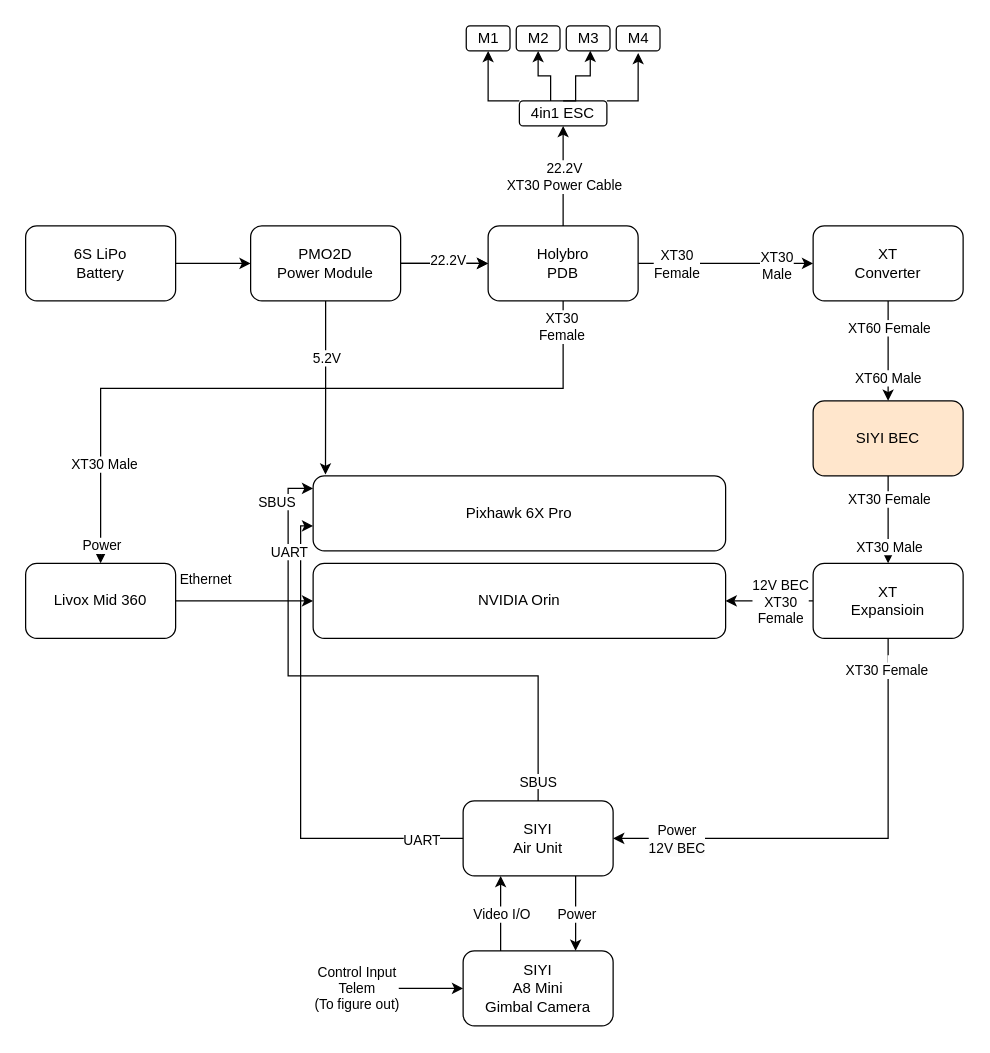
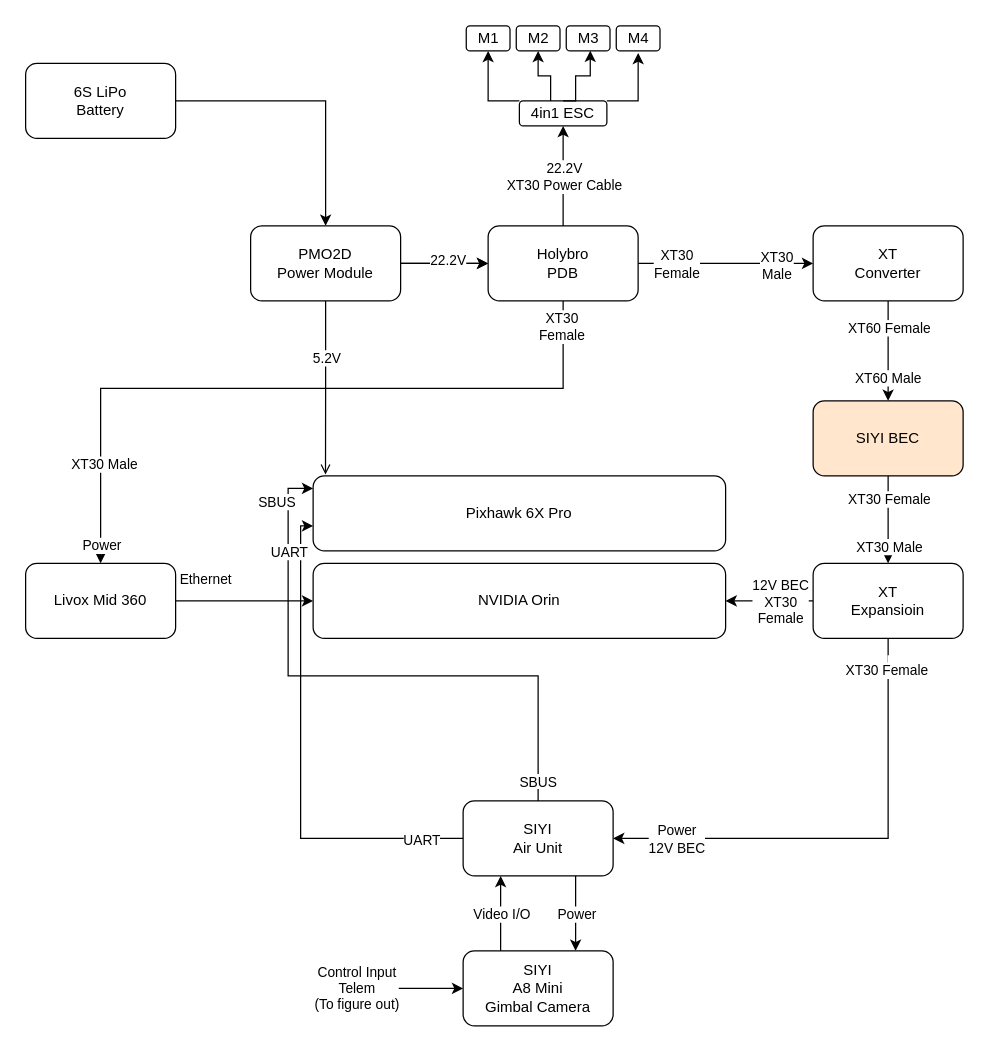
(101, 263) -> (101, 101)
(326, 464) -> (326, 467)
